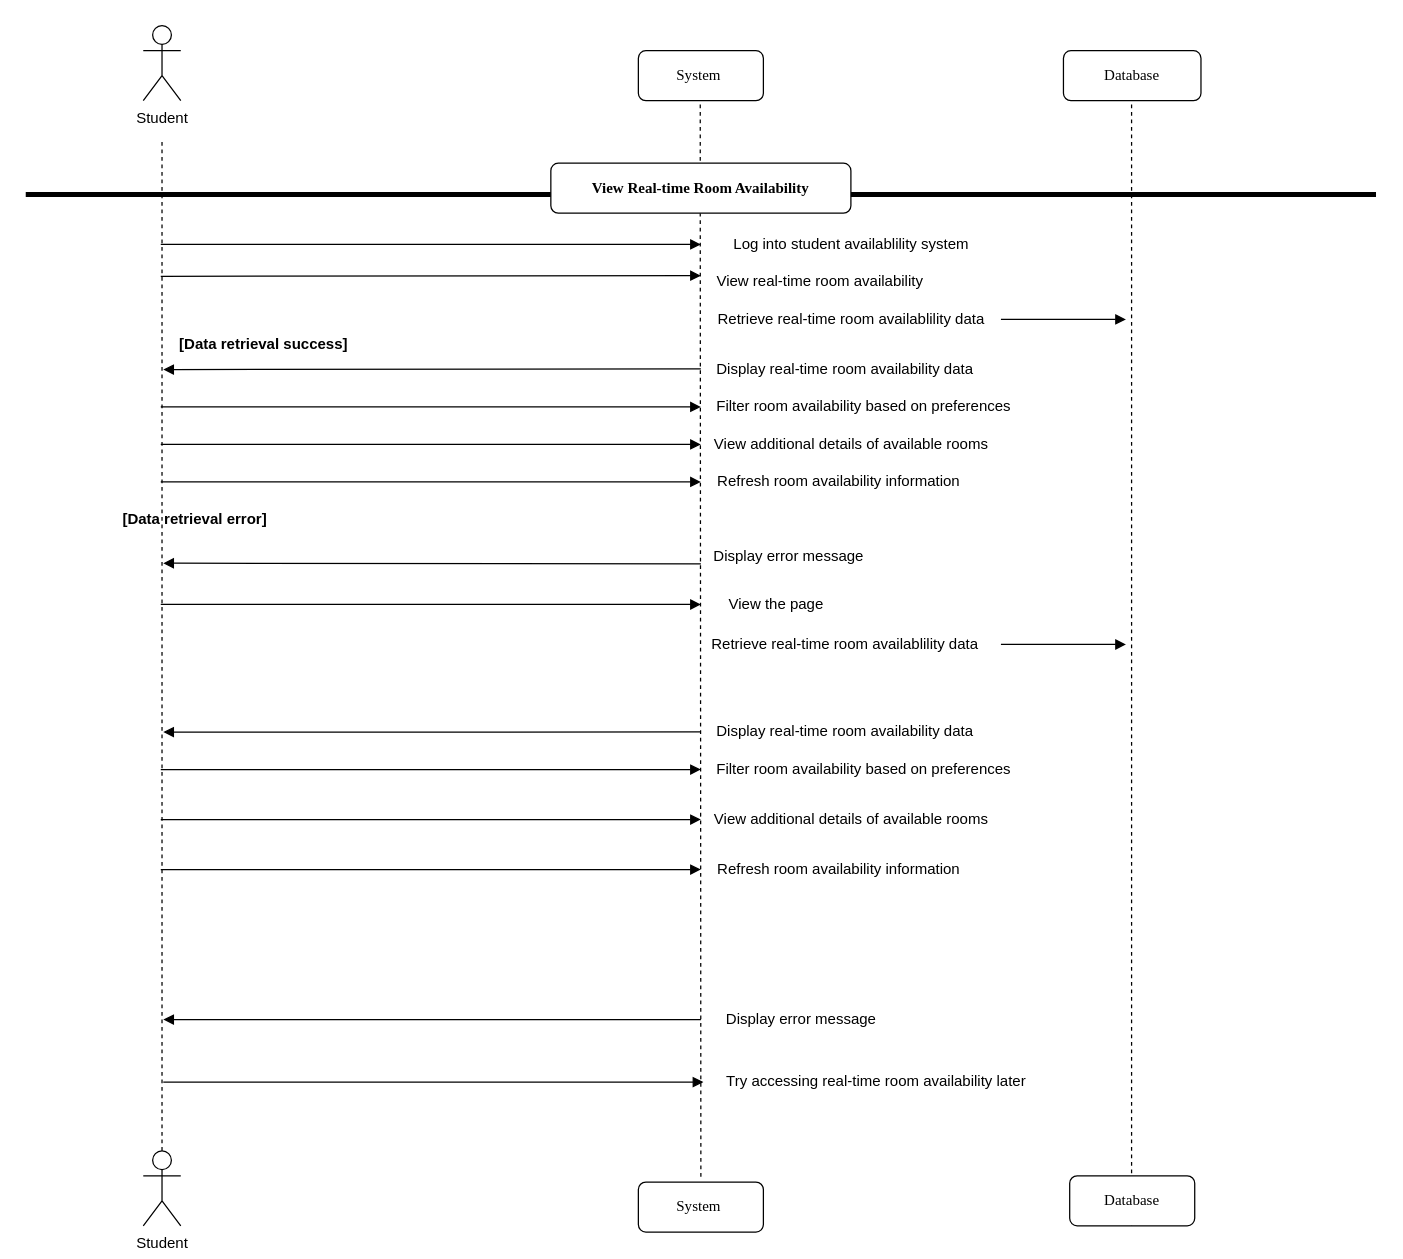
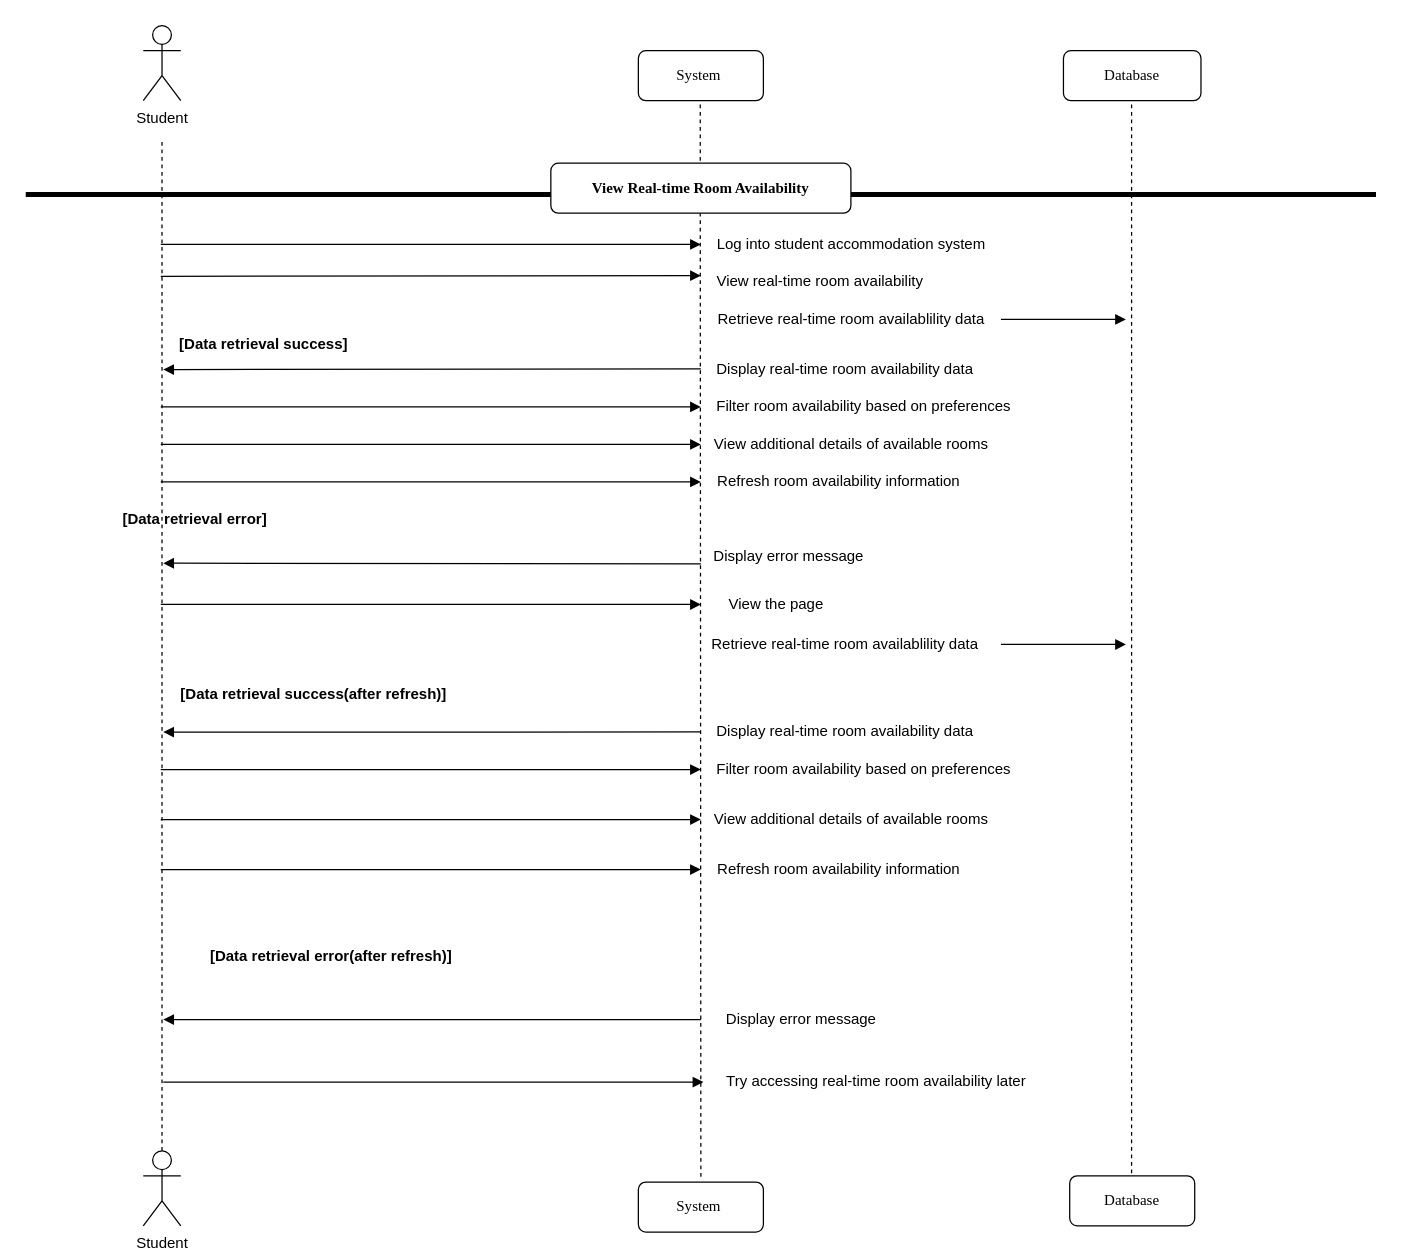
(851, 244) -> (851, 244)
none -> (313, 694)
none -> (331, 957)
